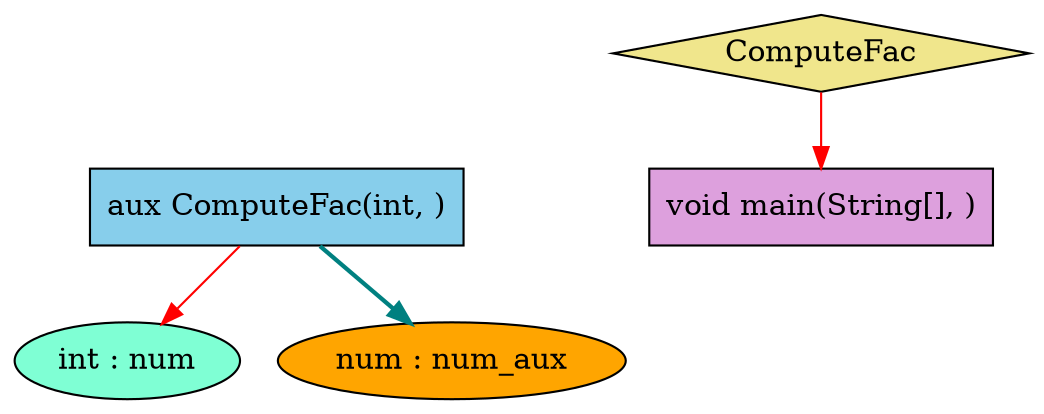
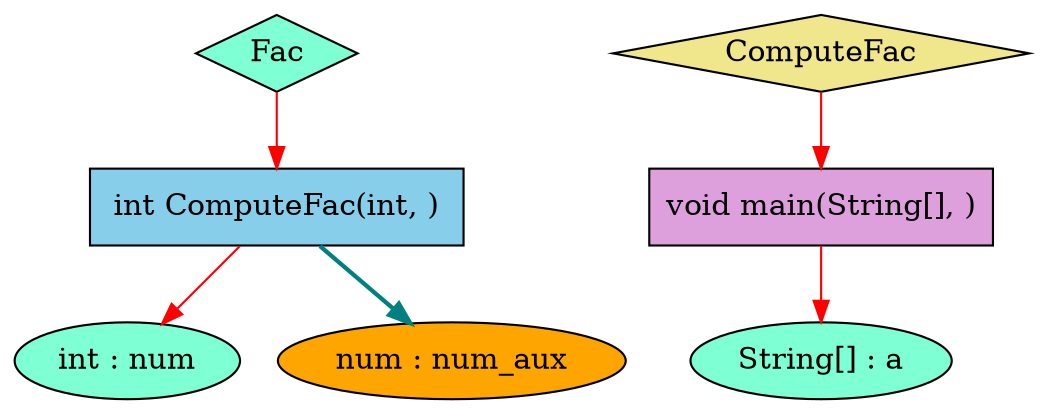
none -> (277, 53)
(277, 207) -> (277, 207)
none -> (821, 361)
